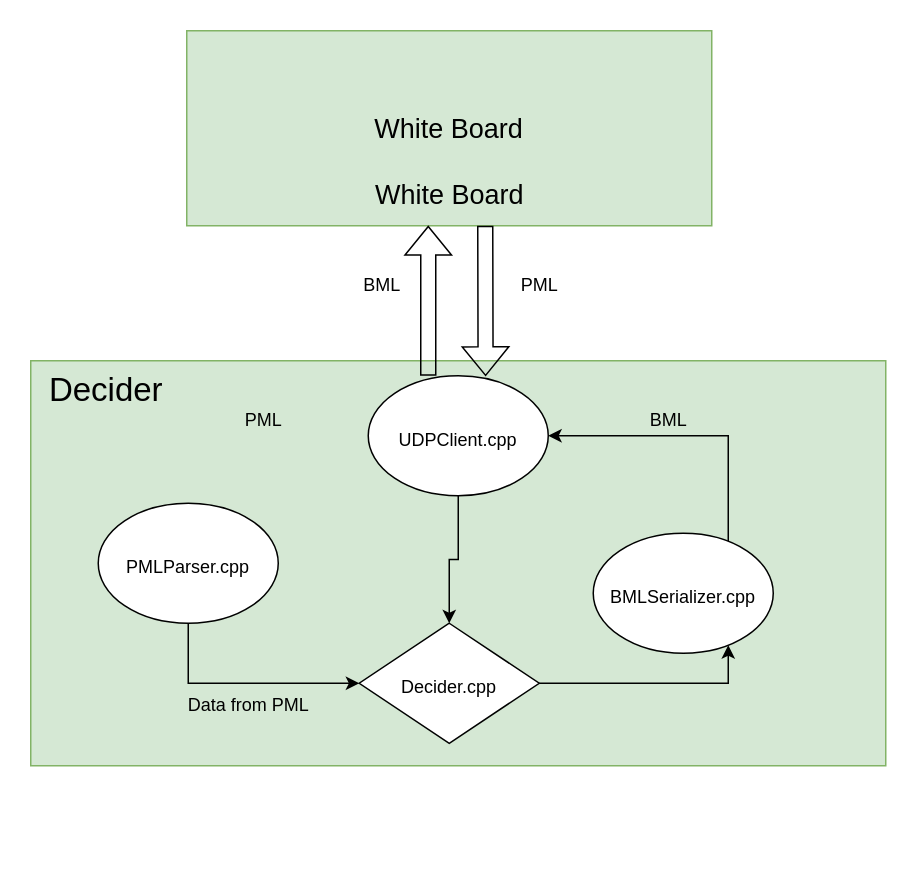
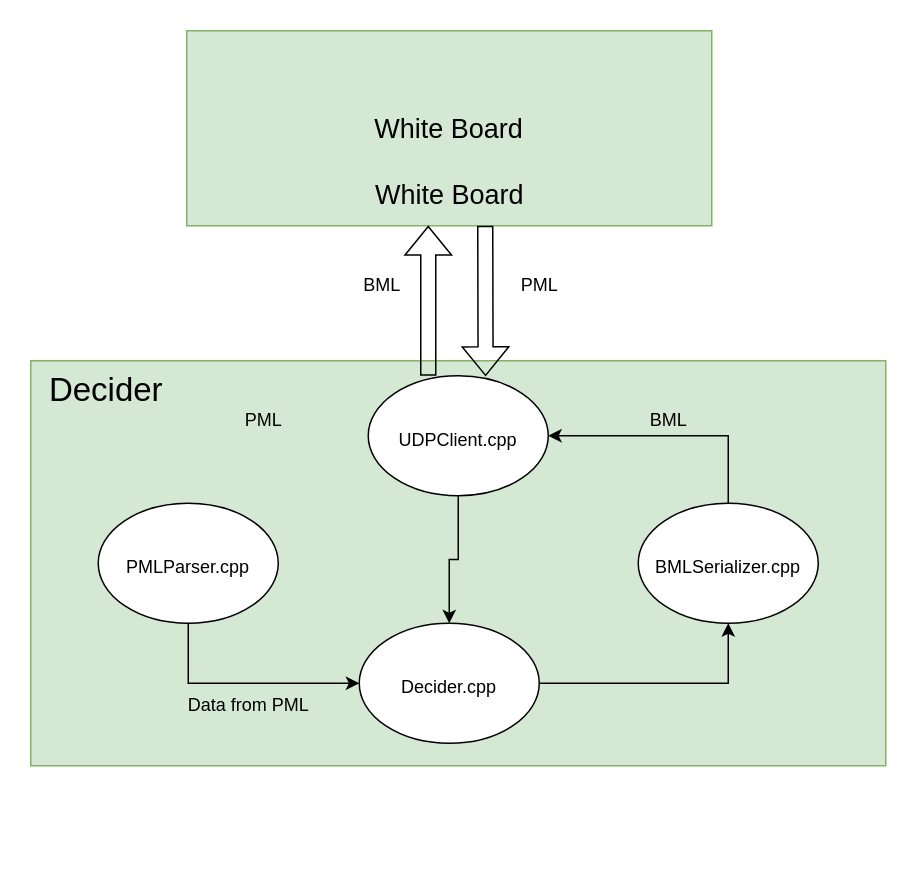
(683, 593) -> (728, 563)
(449, 683) -> (449, 683)
